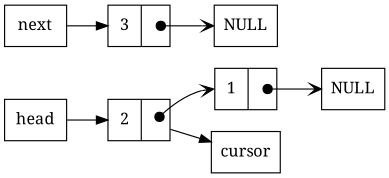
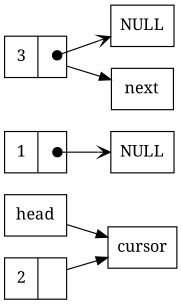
(82, 26) -> (83, 71)
(181, 100) -> none
(82, 120) -> (82, 229)
